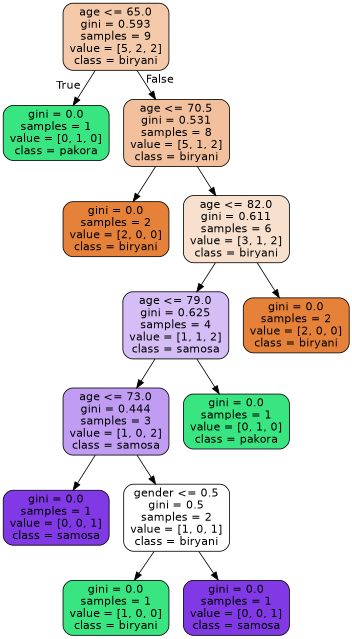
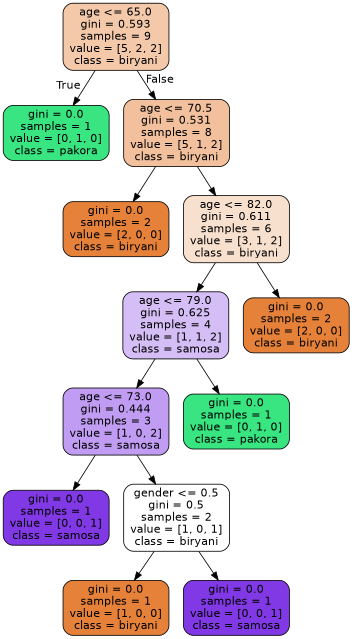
(116, 608) -> (116, 608)
